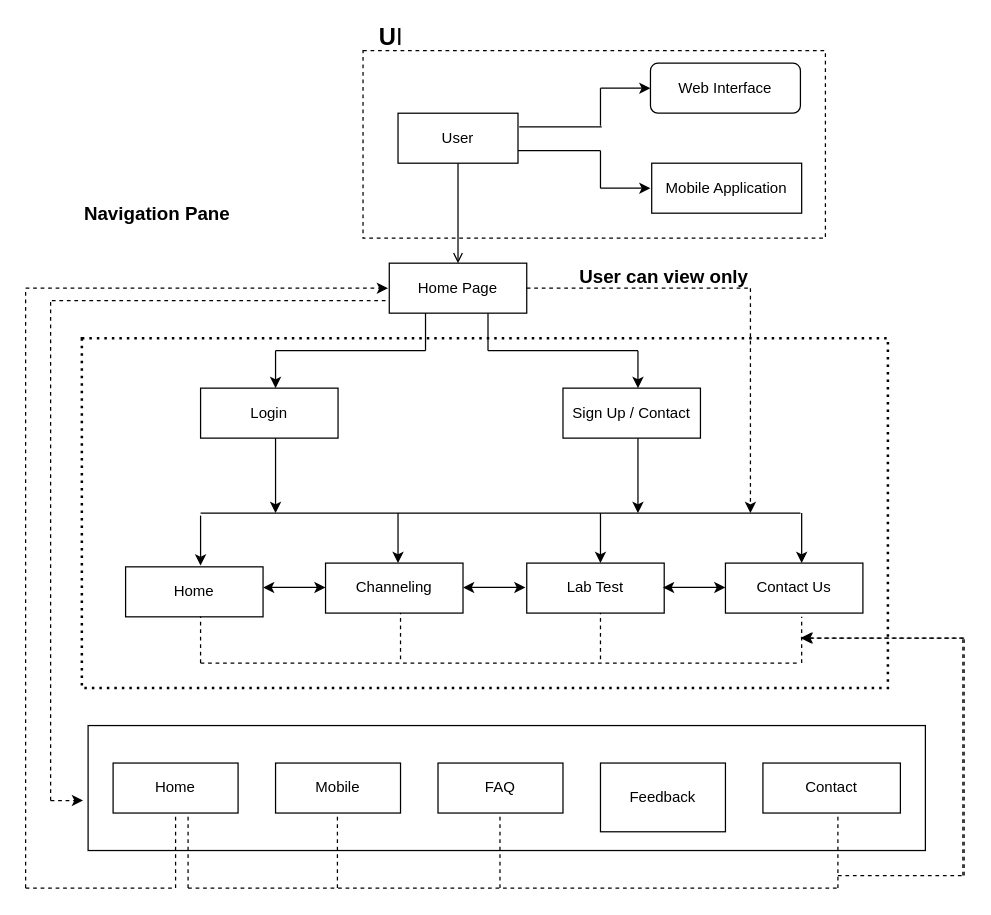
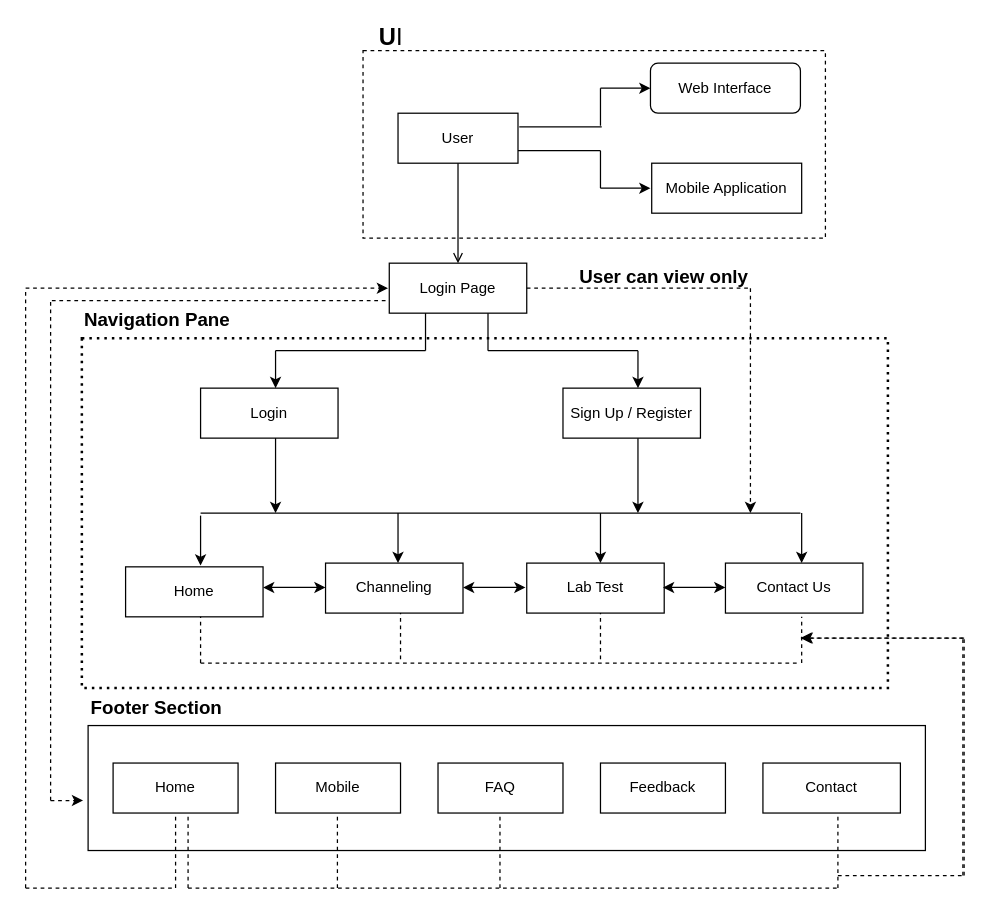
(157, 213) -> (157, 319)
(458, 288) -> (458, 288)
(632, 413) -> (632, 413)
none -> (157, 707)
(663, 798) -> (663, 788)
